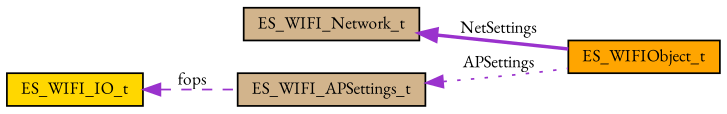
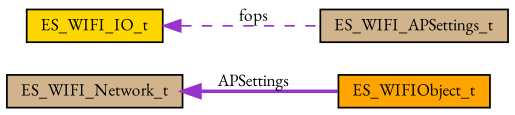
(497, 28) -> (251, 82)
(506, 76) -> none
